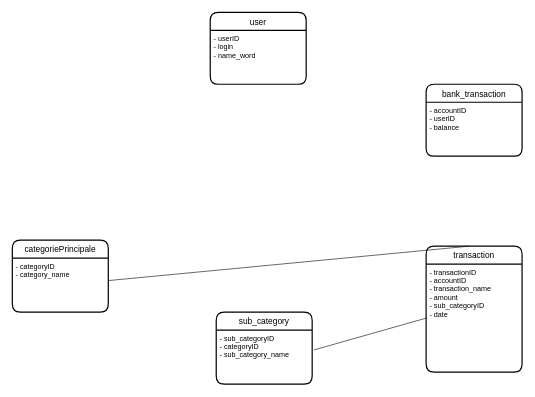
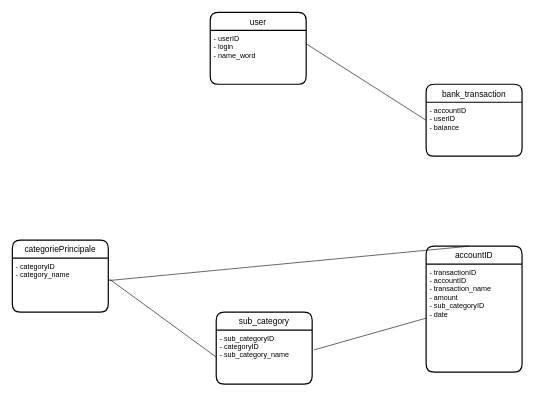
none -> (366, 82)
(474, 256) -> (474, 256)
none -> (163, 318)
